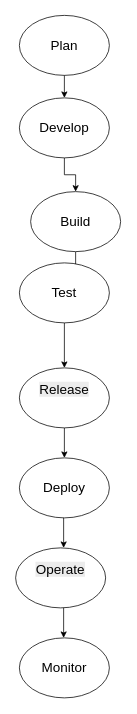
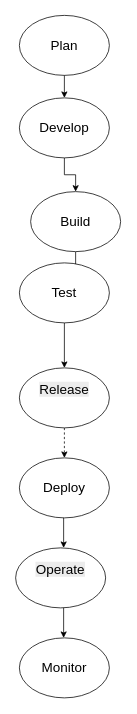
(64, 439) -> (64, 439)
